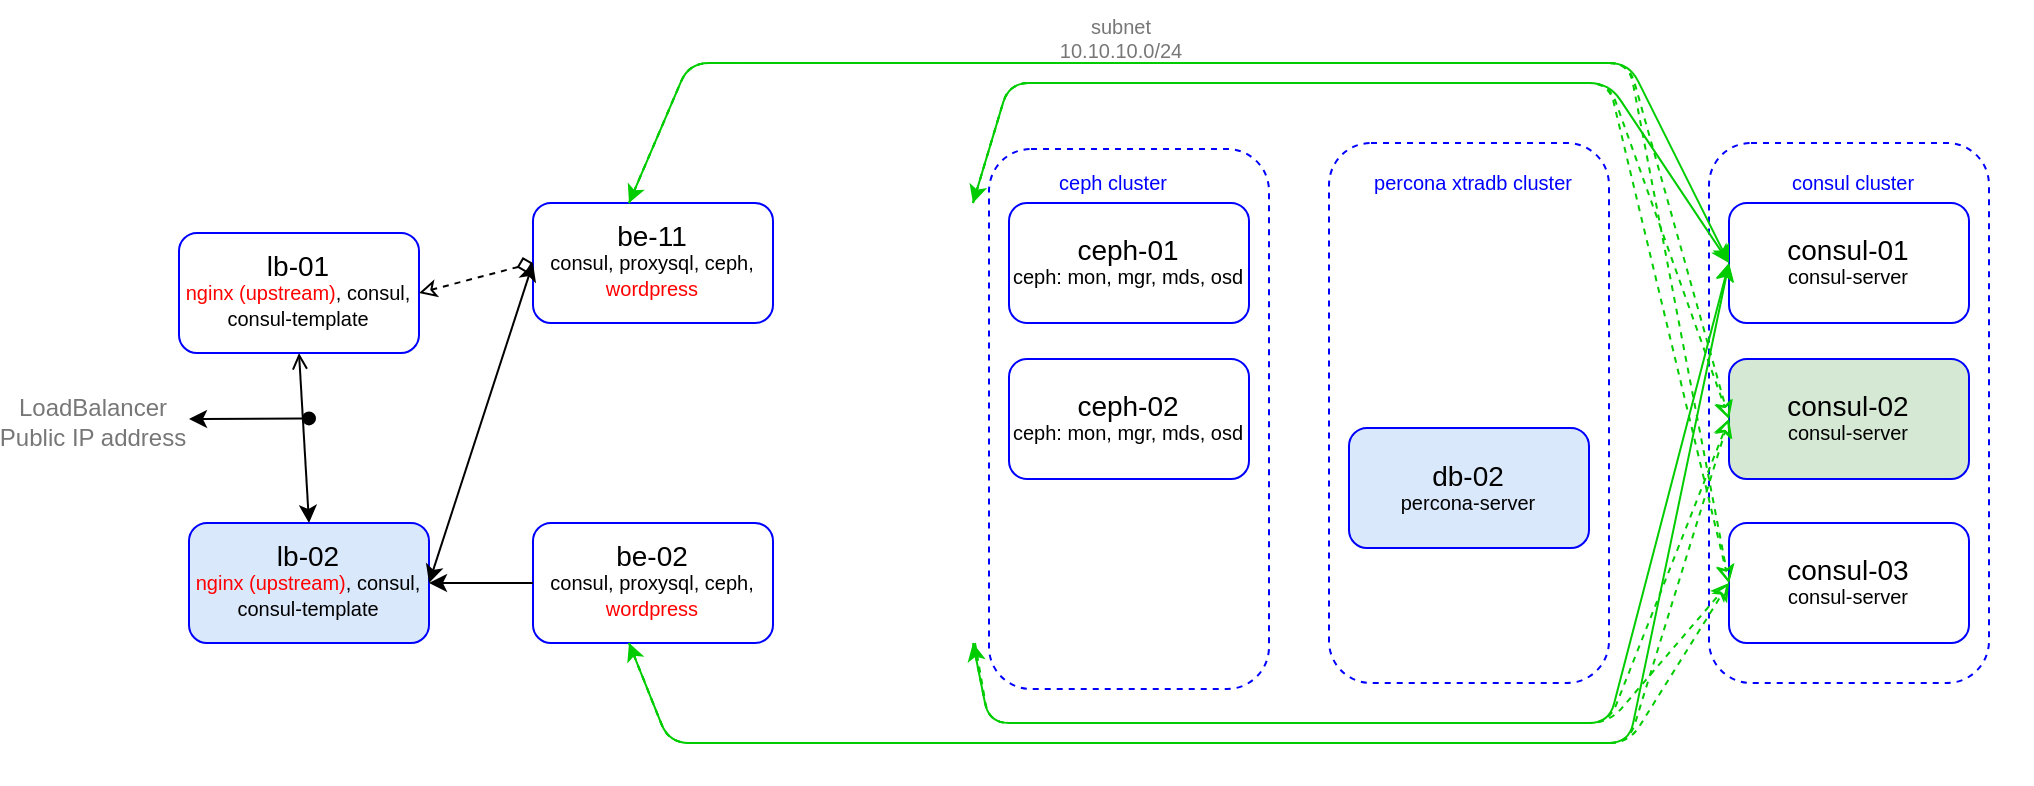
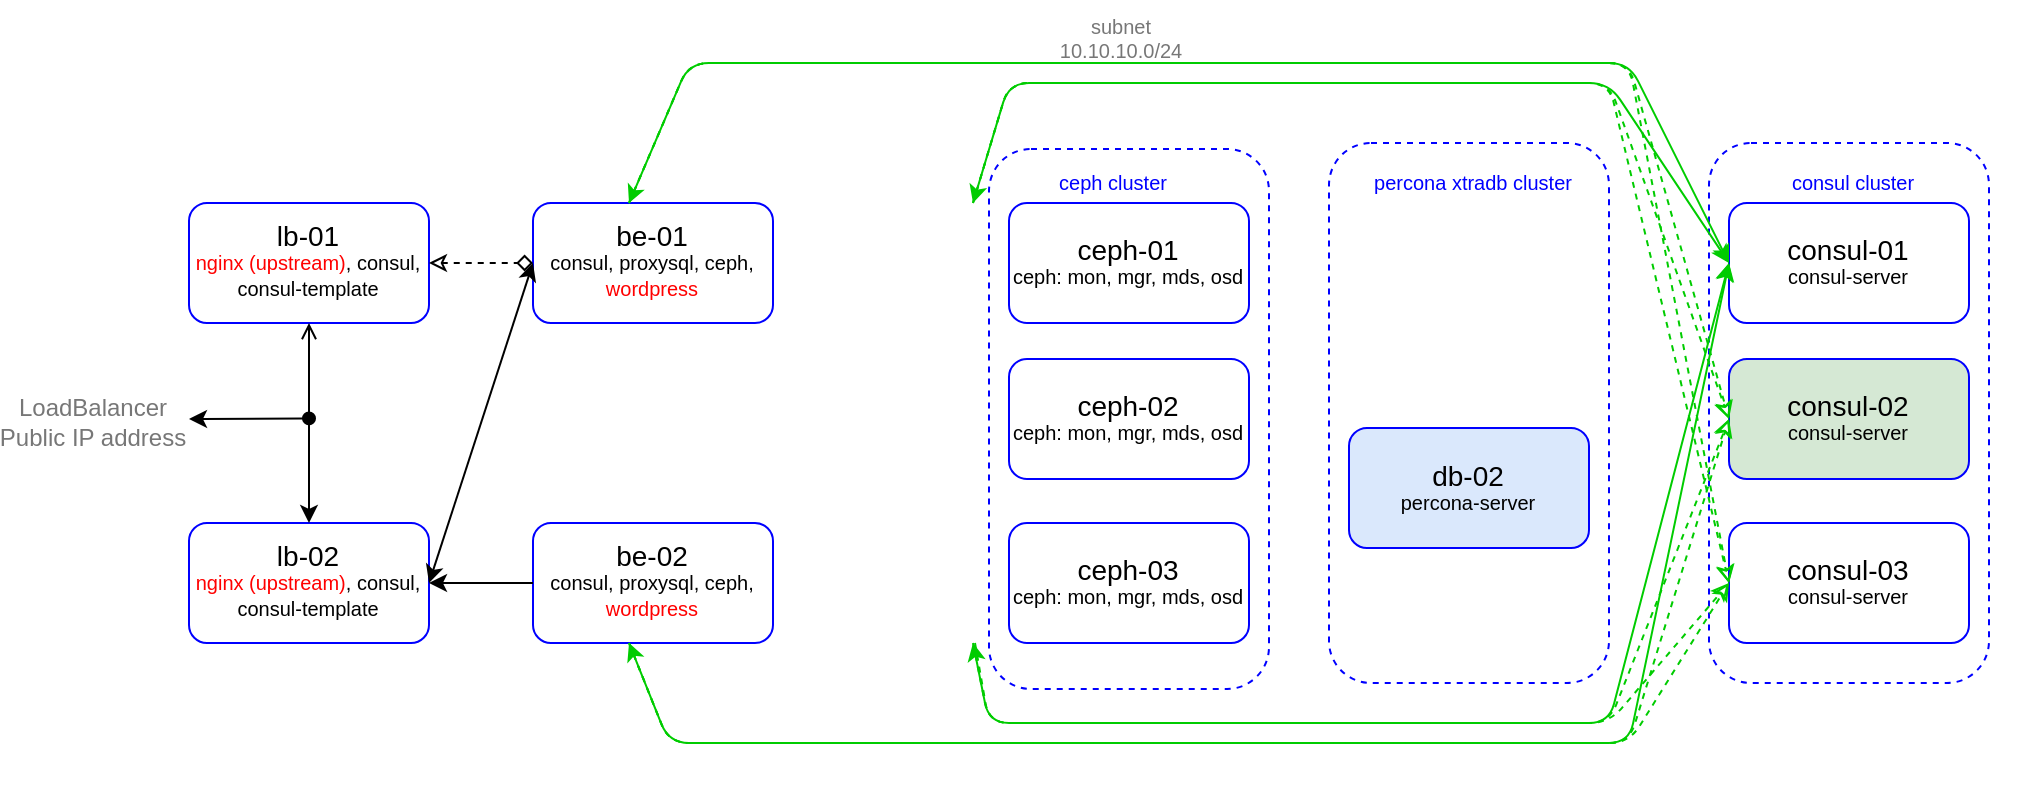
(653, 263) -> (653, 263)
(299, 293) -> (309, 263)
(309, 583) -> (309, 583)
none -> (1129, 583)
